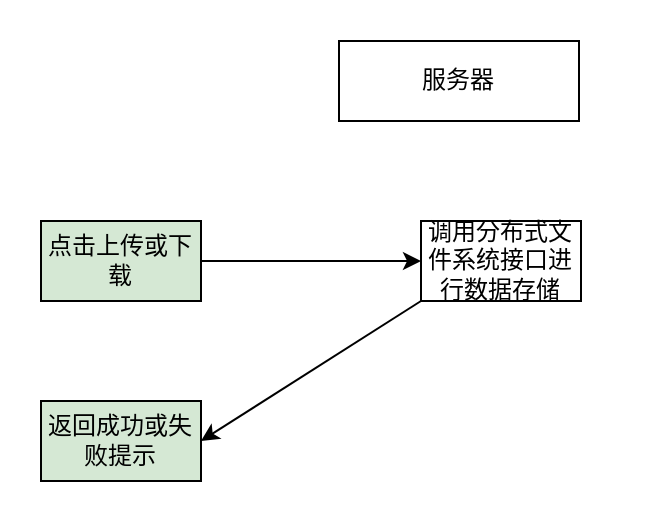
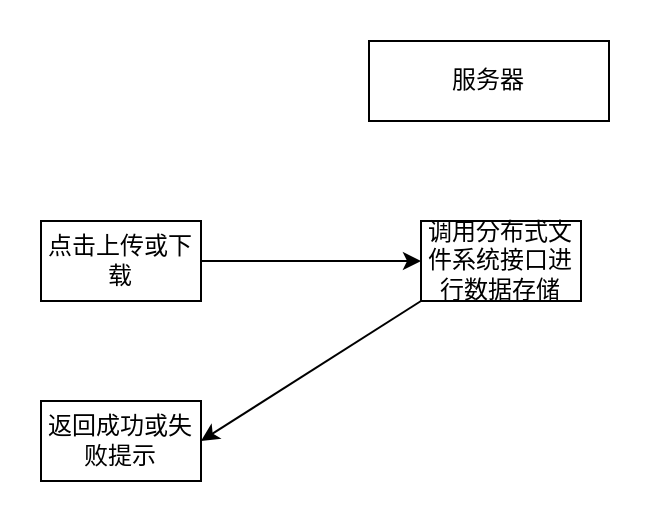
(459, 81) -> (489, 81)
(121, 261) -> (121, 261)
(121, 441) -> (121, 441)
